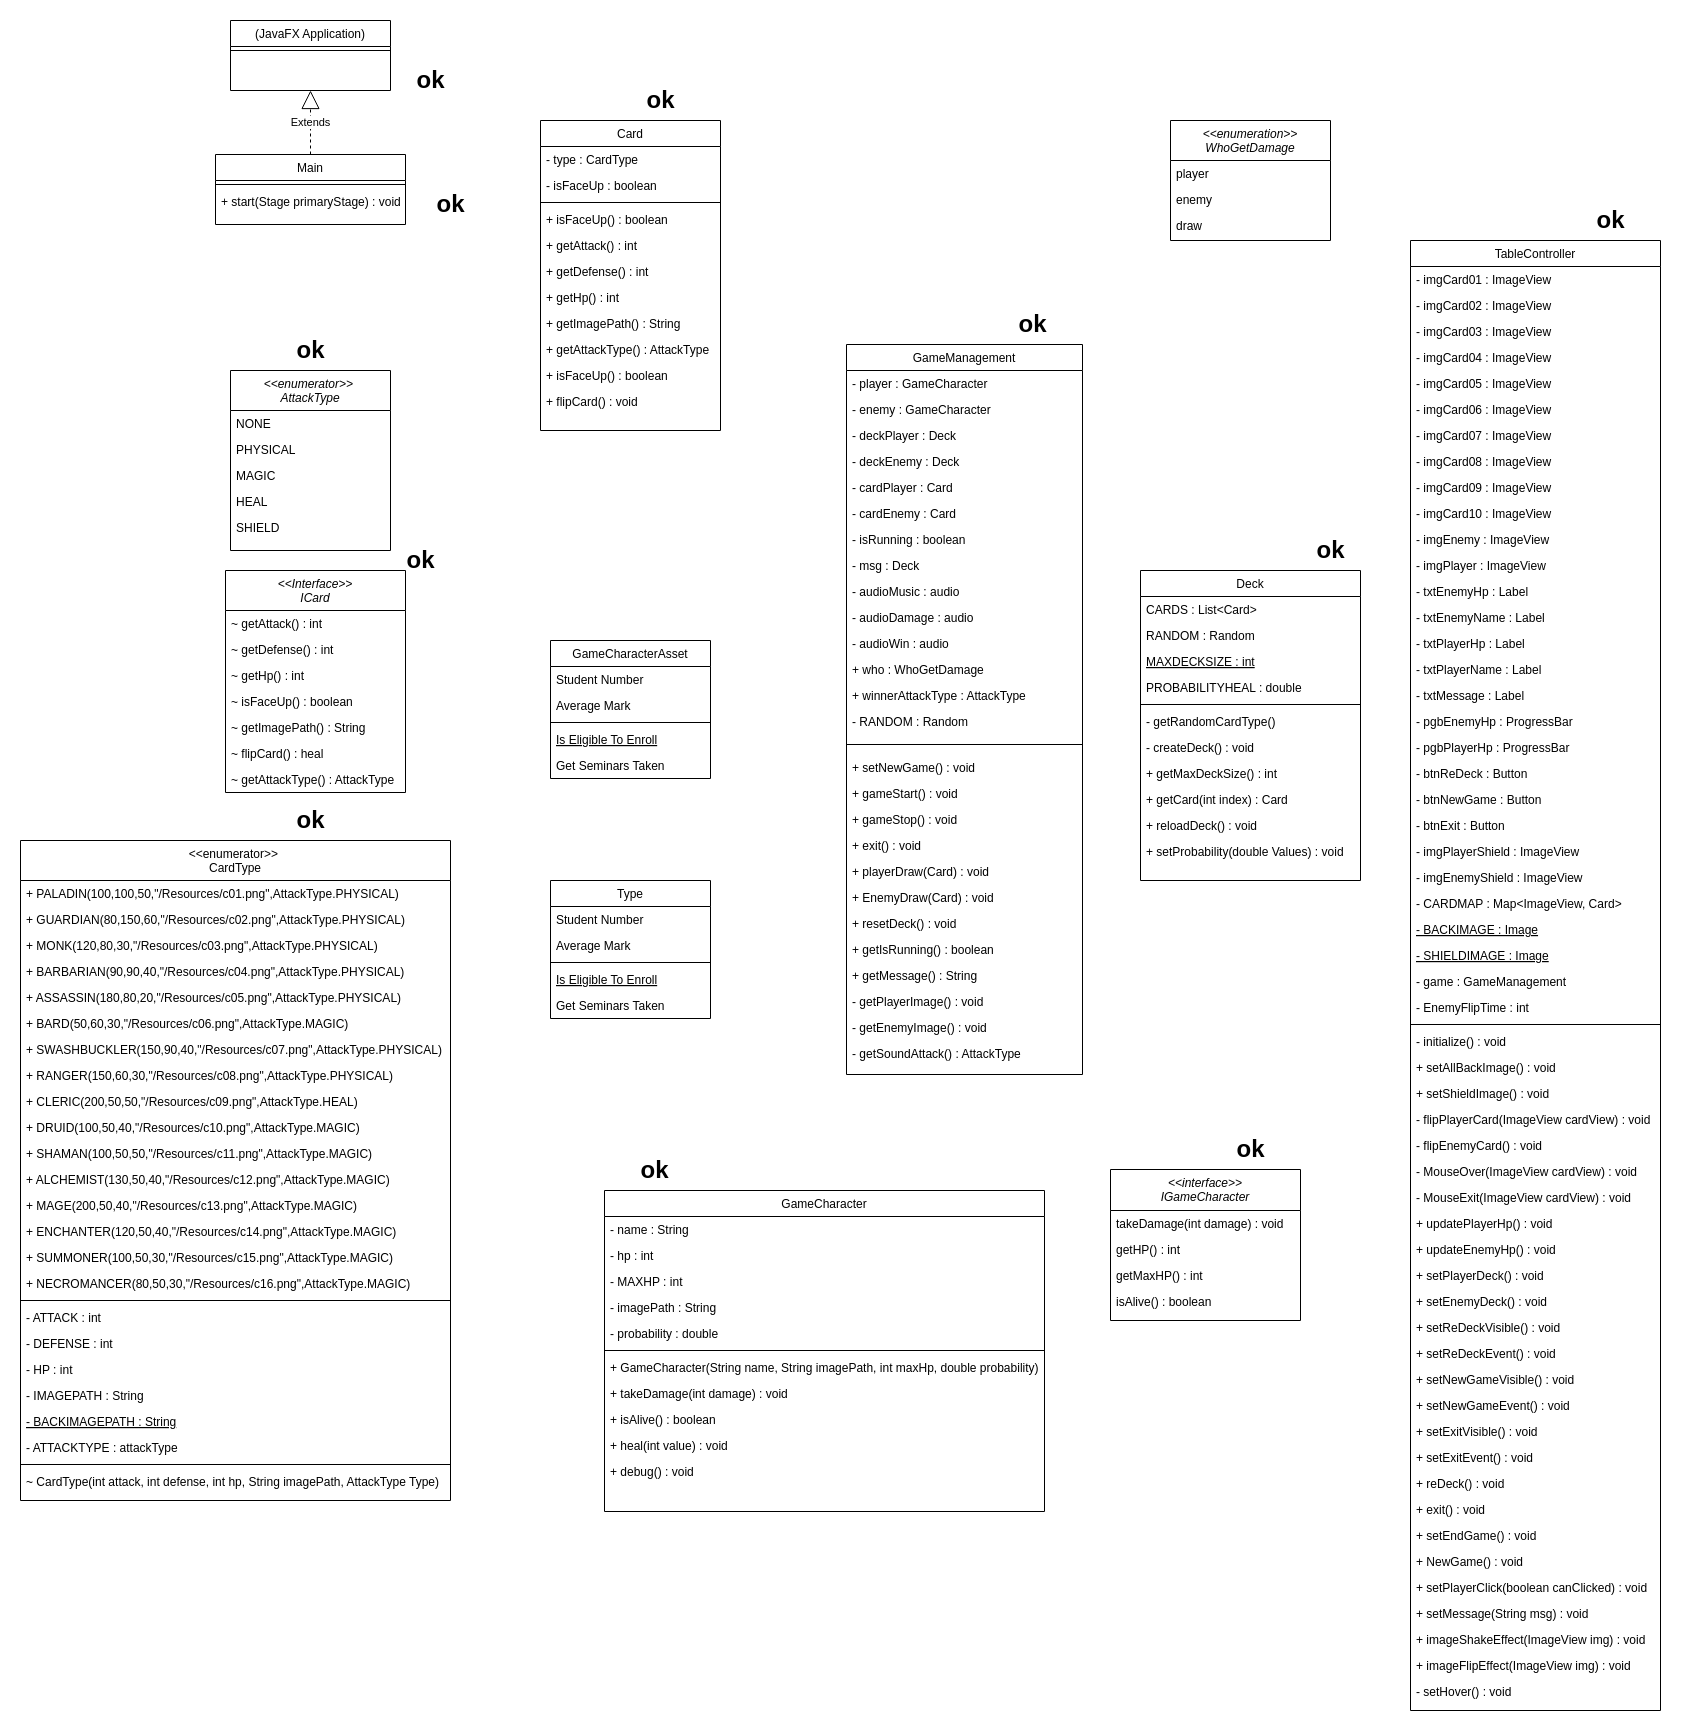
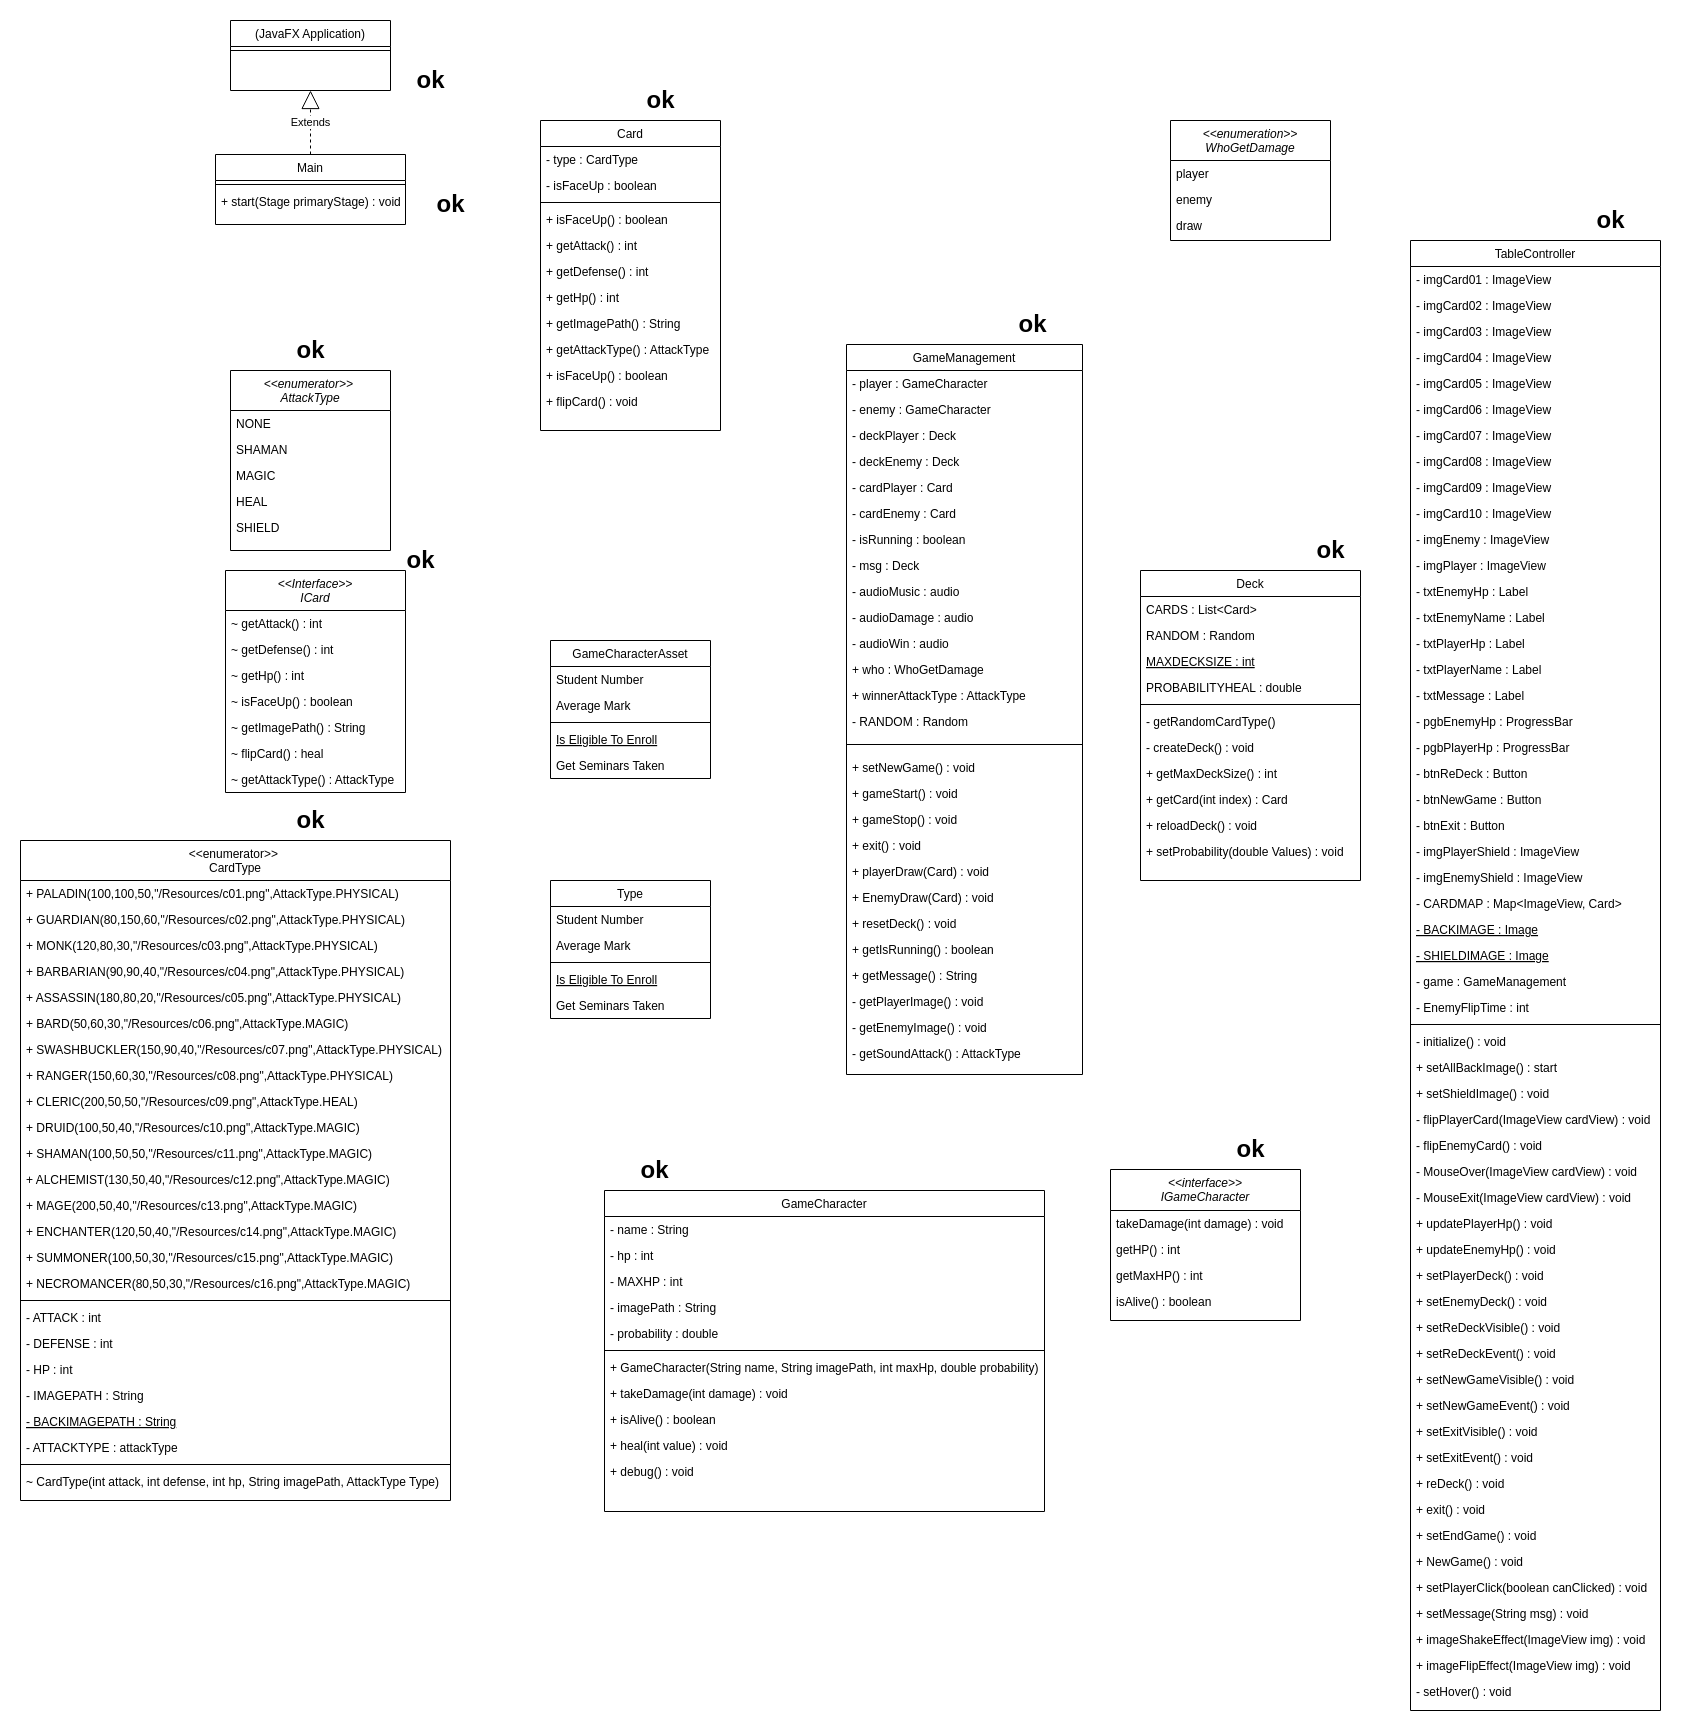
(263, 450) -> (256, 450)
(1492, 1068) -> (1497, 1068)
